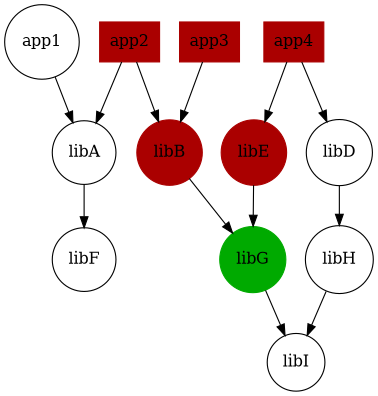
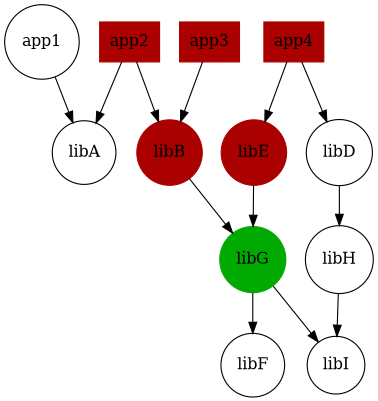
(84, 201) -> (253, 308)
